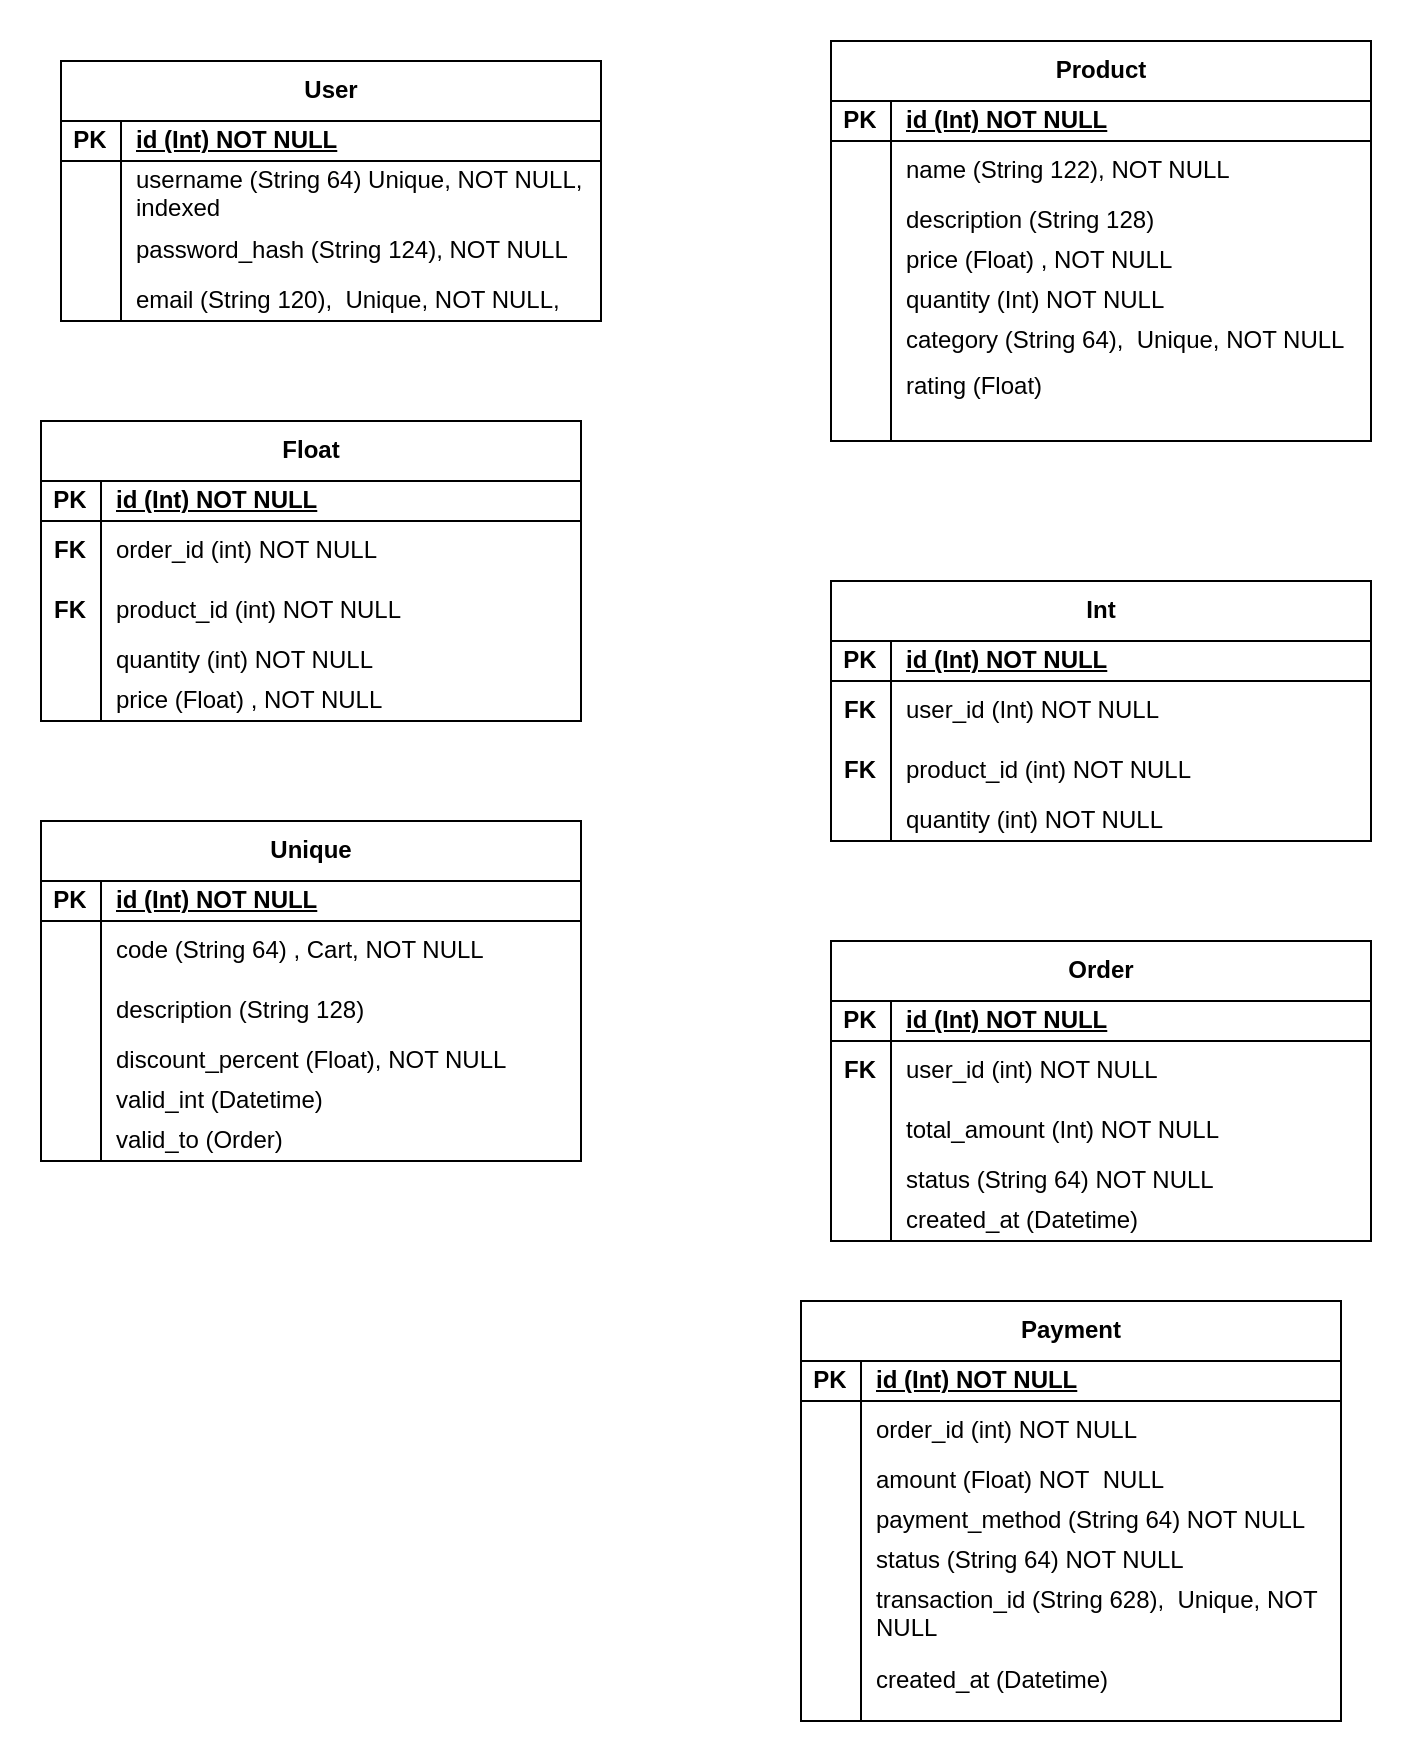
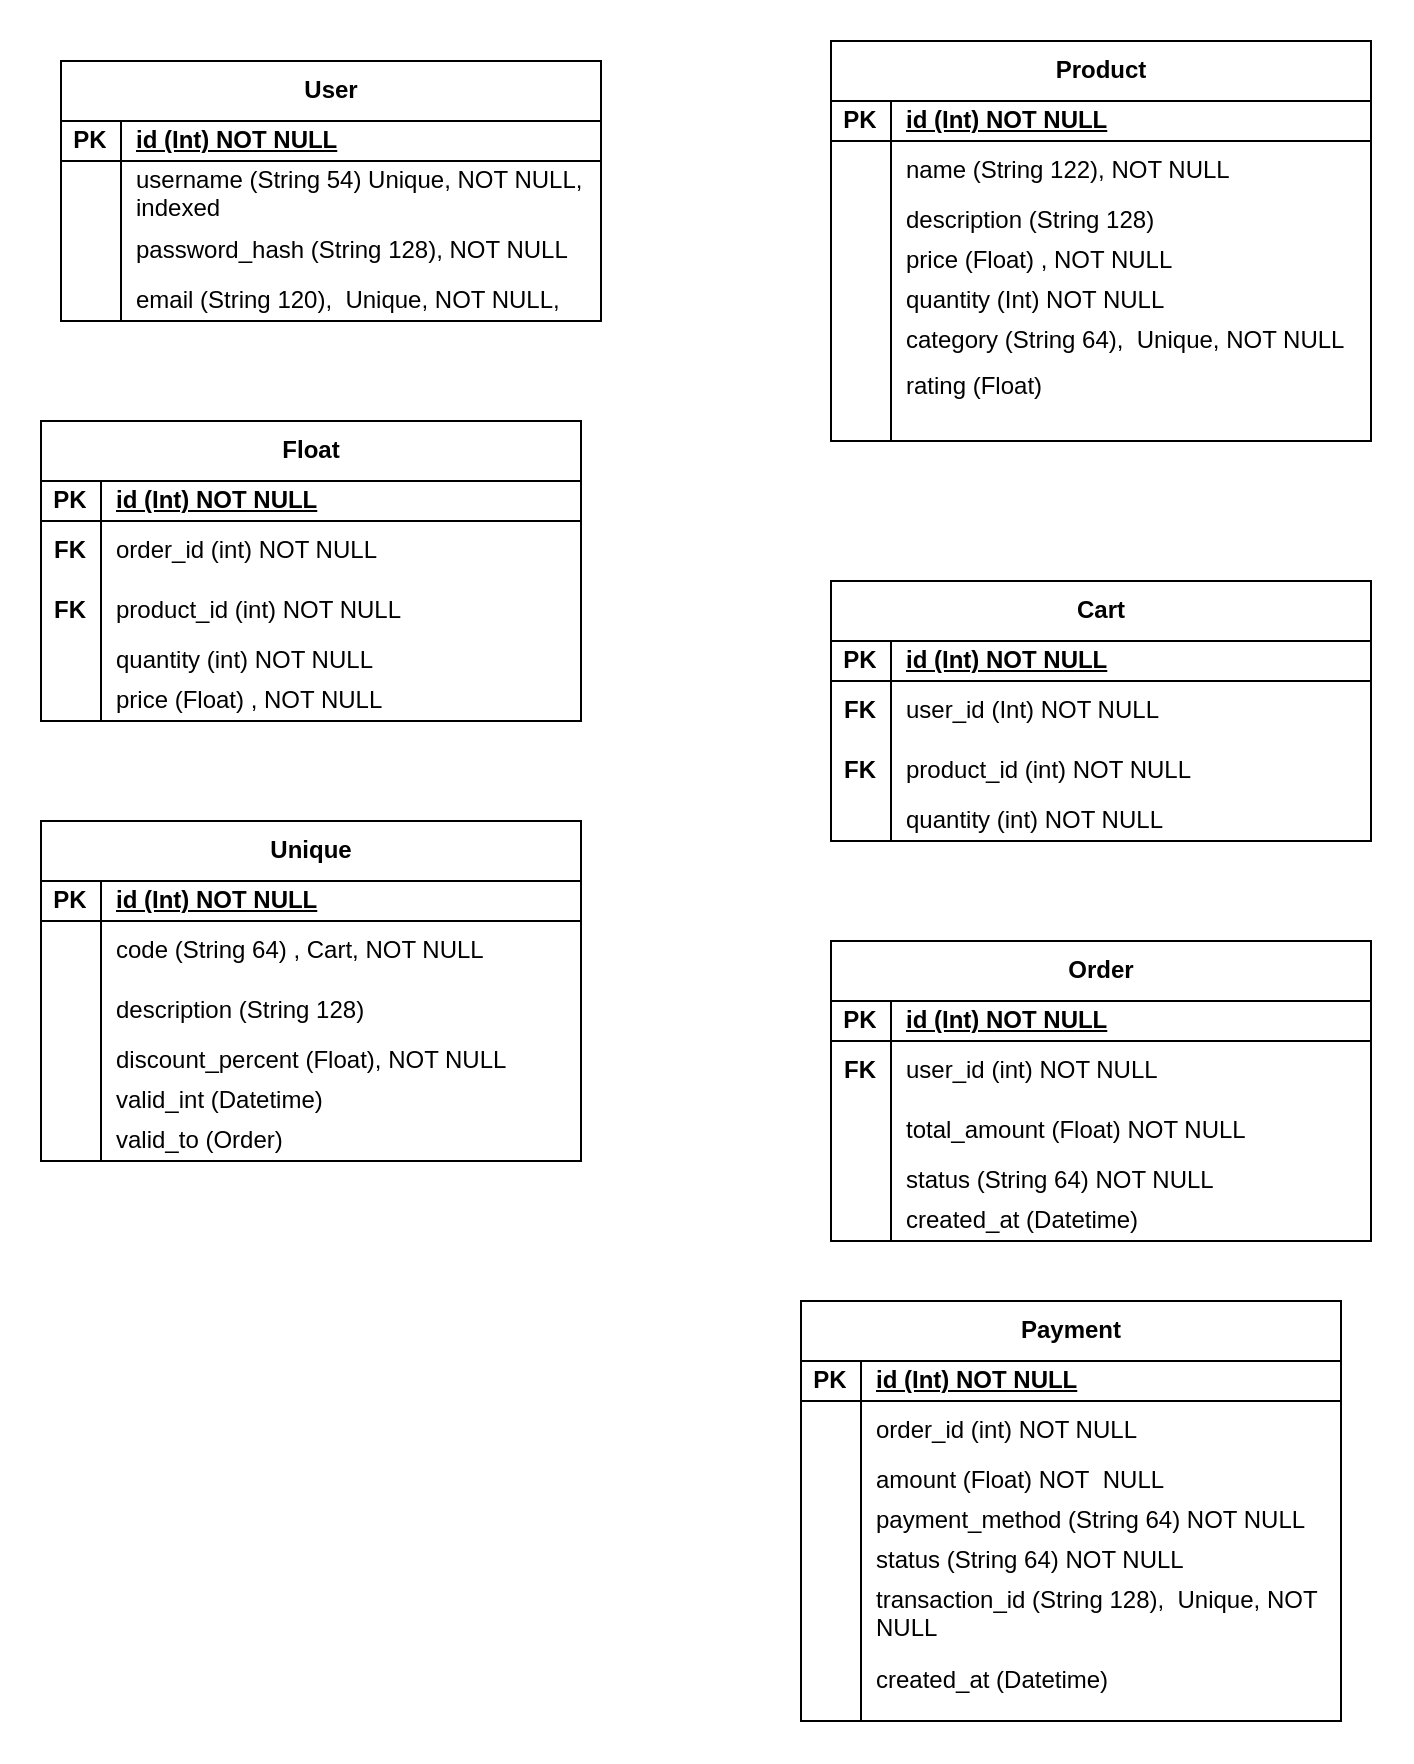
(369, 191) -> (369, 191)
(360, 251) -> (360, 251)
(1102, 611) -> (1102, 611)
(1076, 1131) -> (1086, 1131)
(1109, 1611) -> (1109, 1611)
